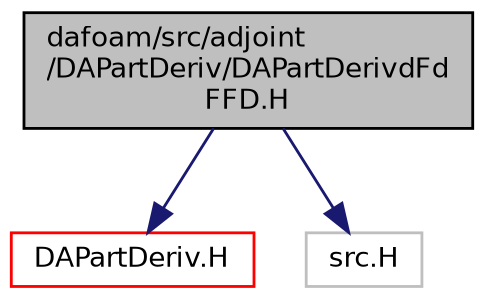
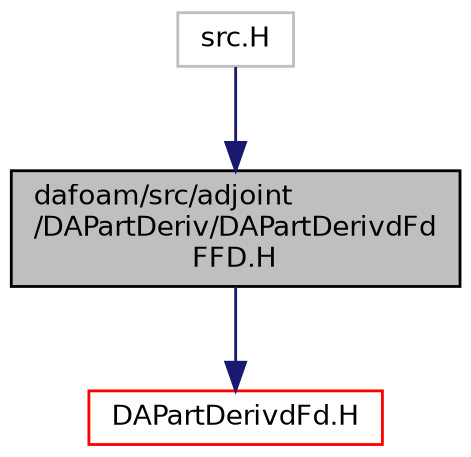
(308, 168) -> (236, 104)
(133, 260) -> (236, 418)
